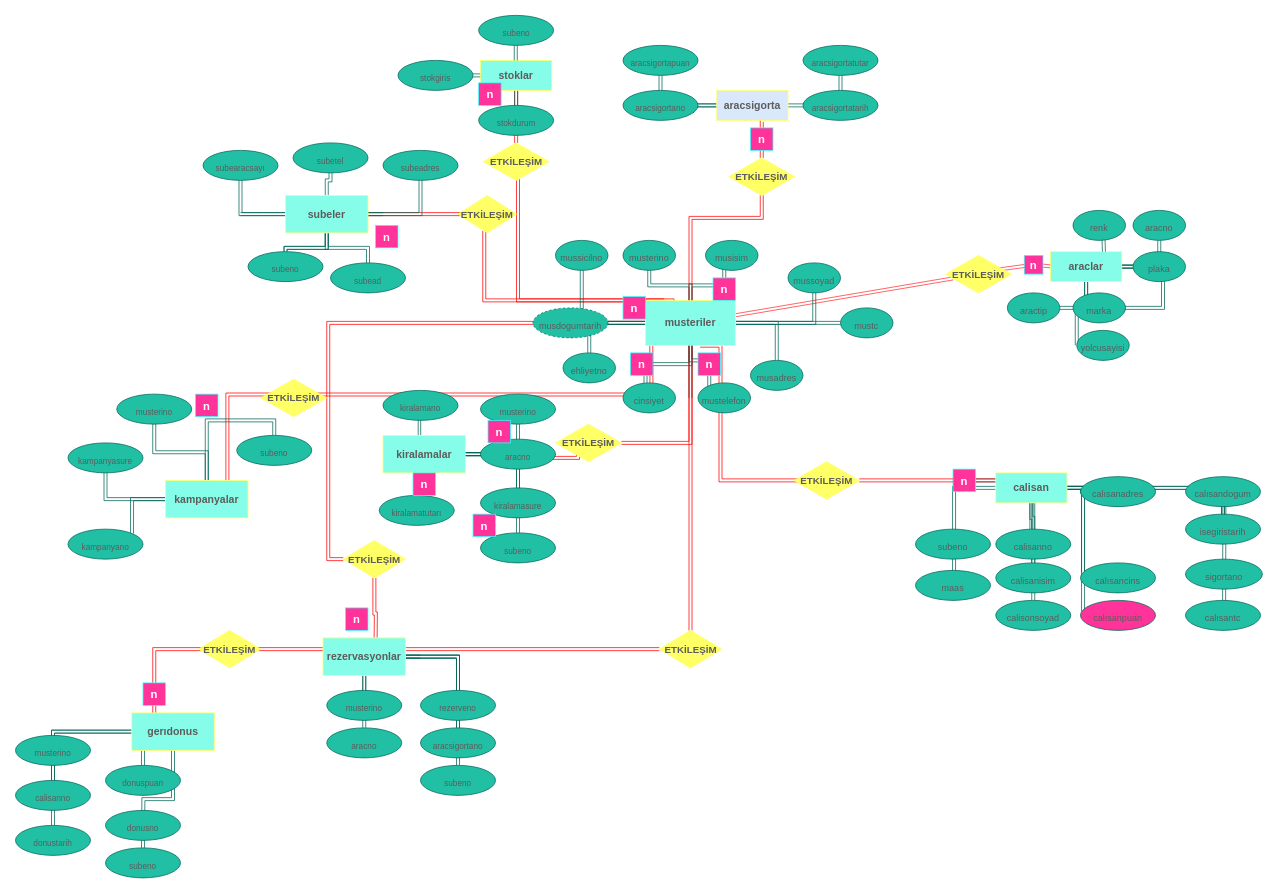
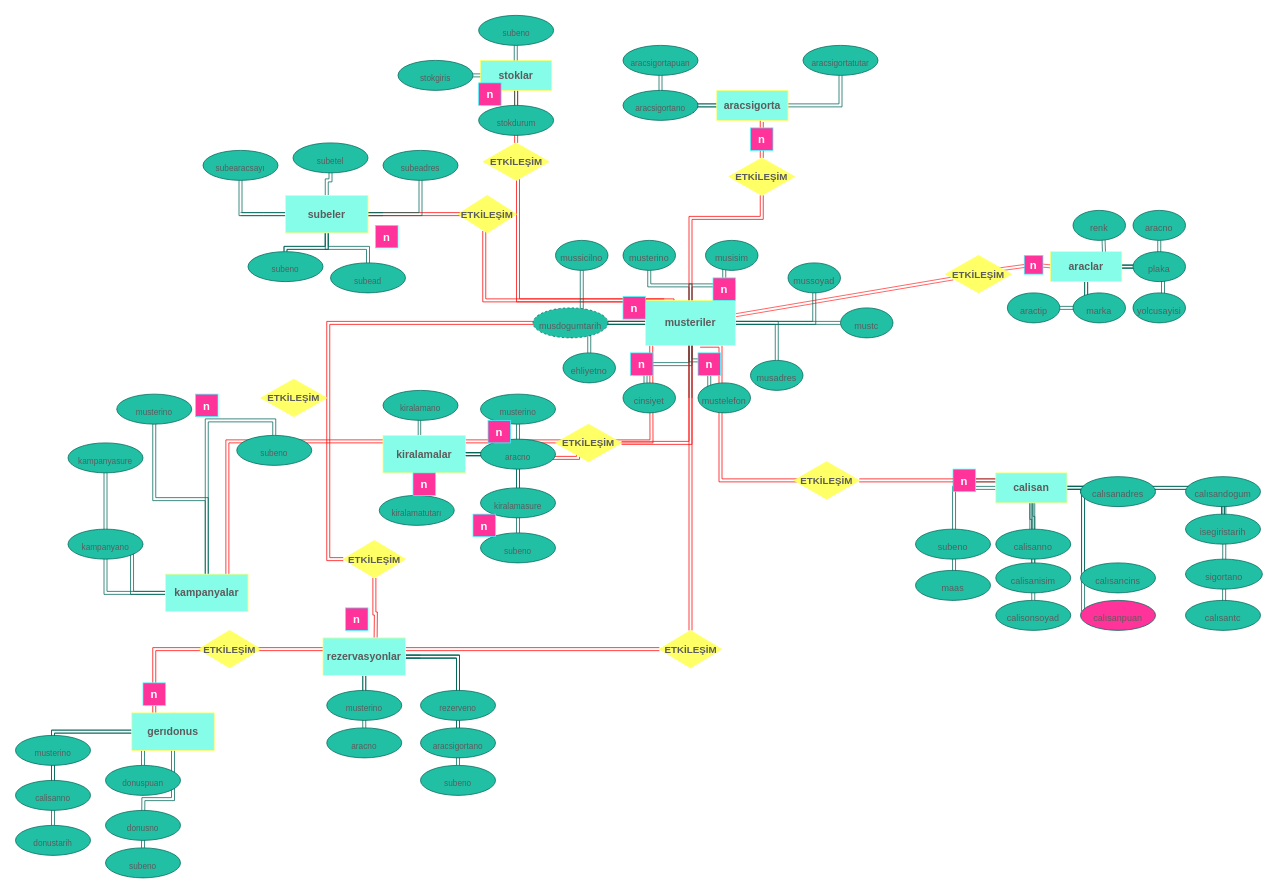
(752, 105) -> (752, 105)
(840, 105) -> none
(1103, 345) -> (1159, 308)
(207, 499) -> (207, 593)
